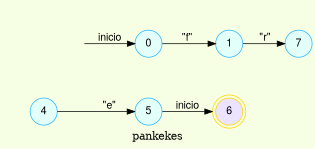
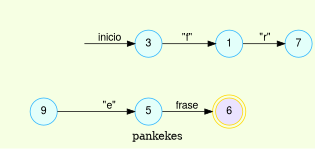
(148, 44) -> (148, 44)
(187, 106) -> (187, 106)
(44, 112) -> (44, 112)
